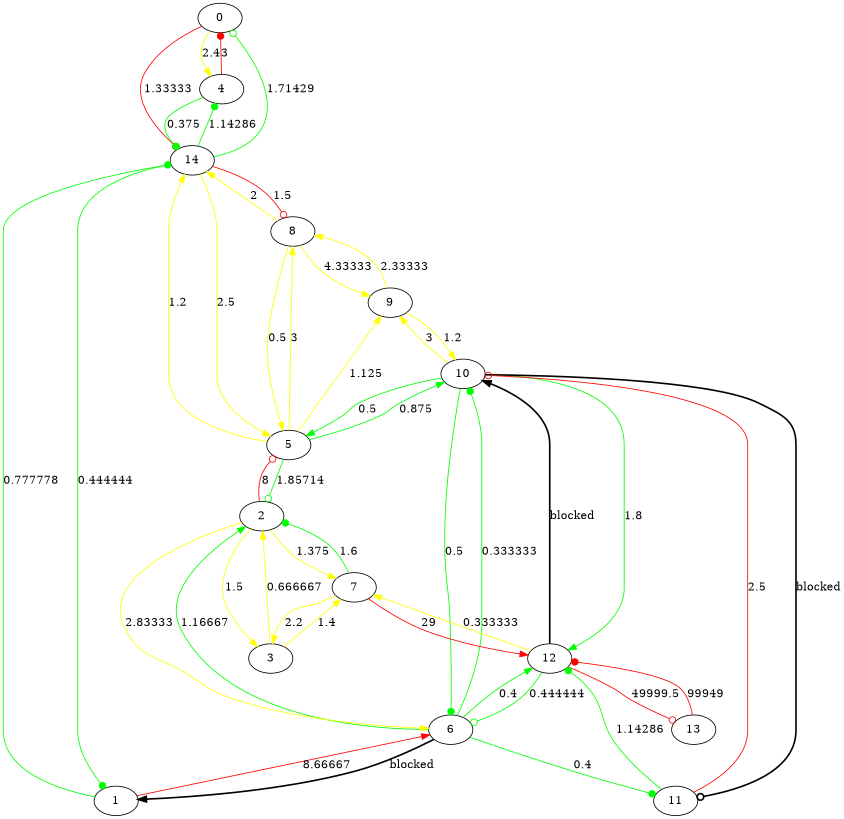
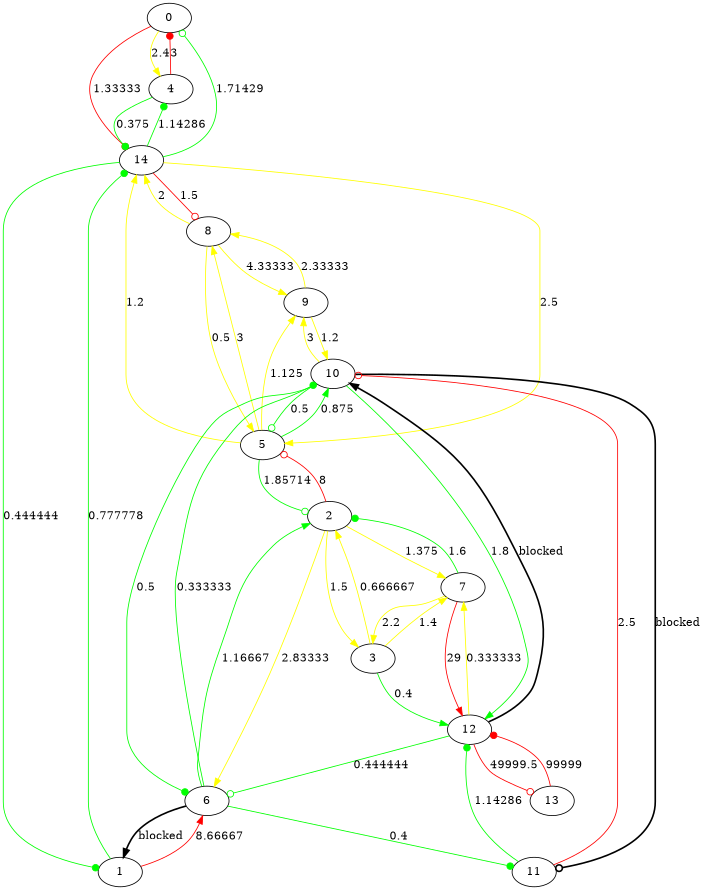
(374, 396) -> (292, 402)
(493, 692) -> (402, 706)
(706, 694) -> (564, 765)
